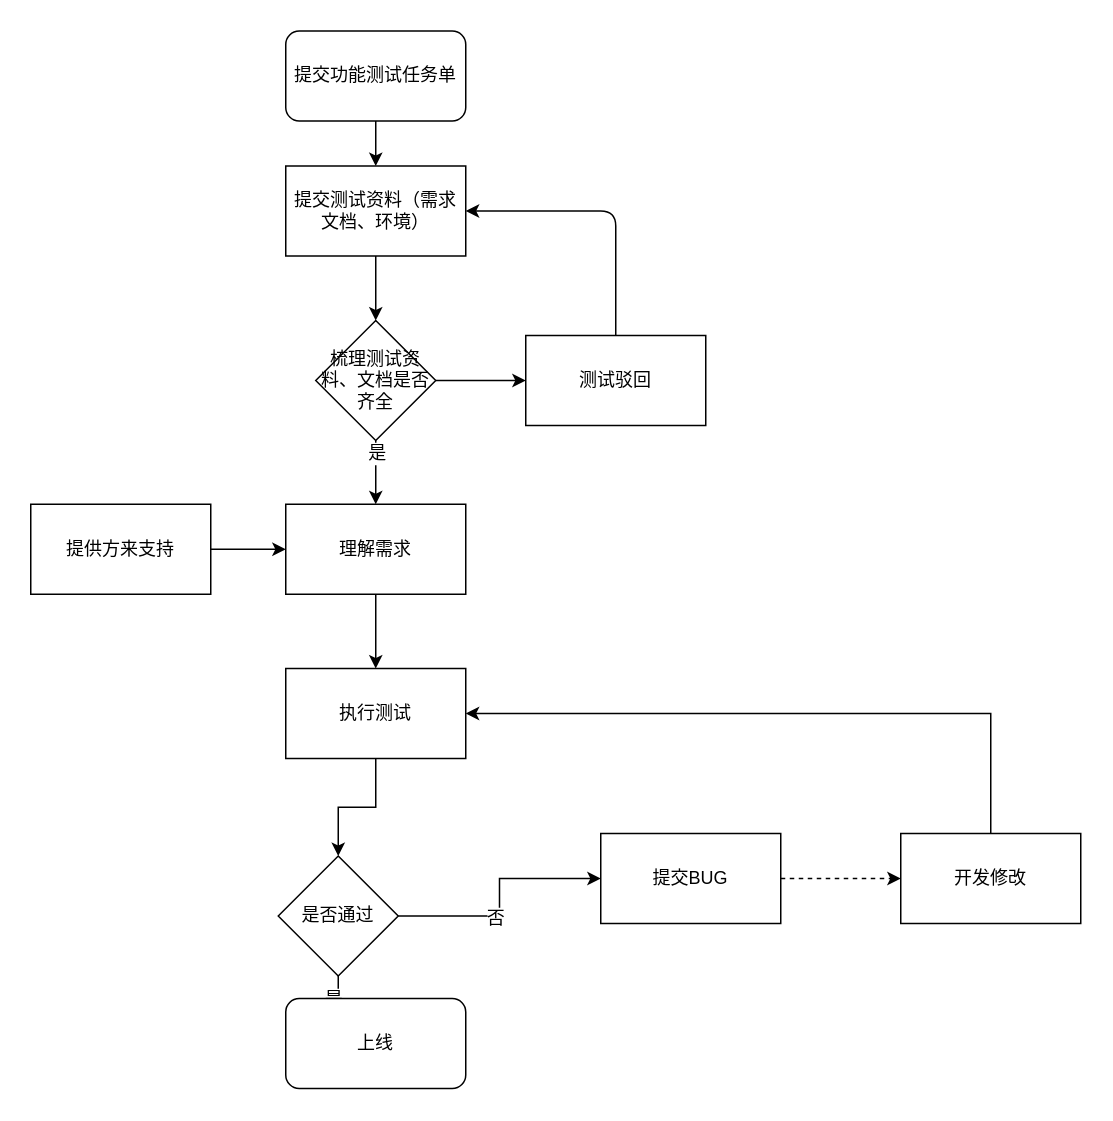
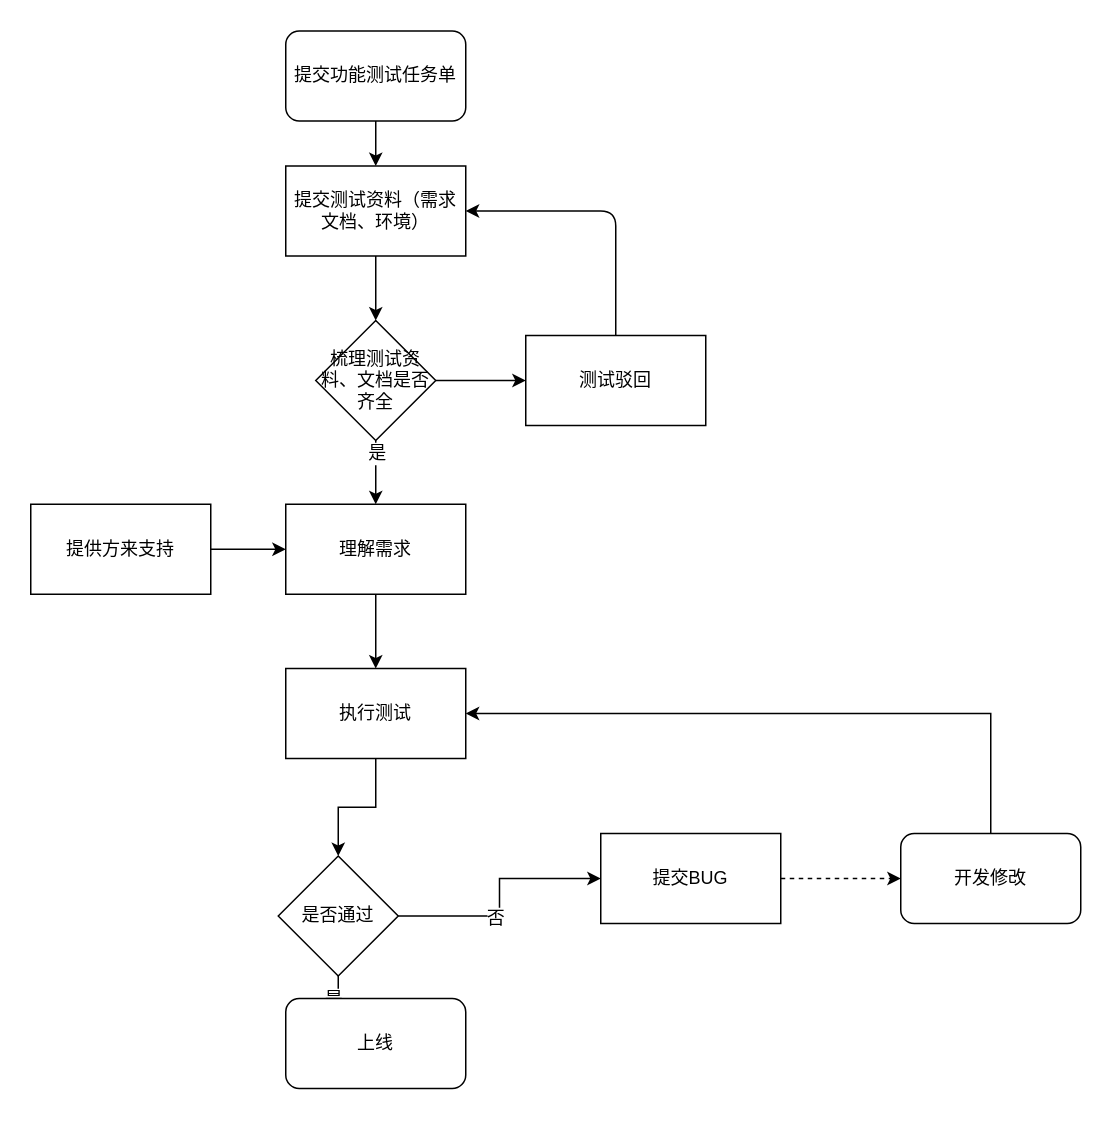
(991, 878) -> (991, 878)
